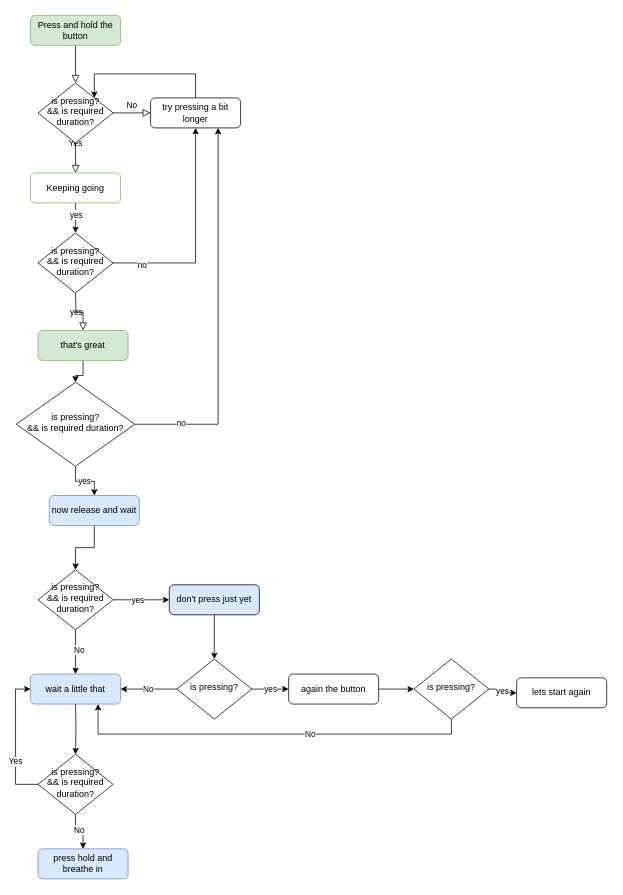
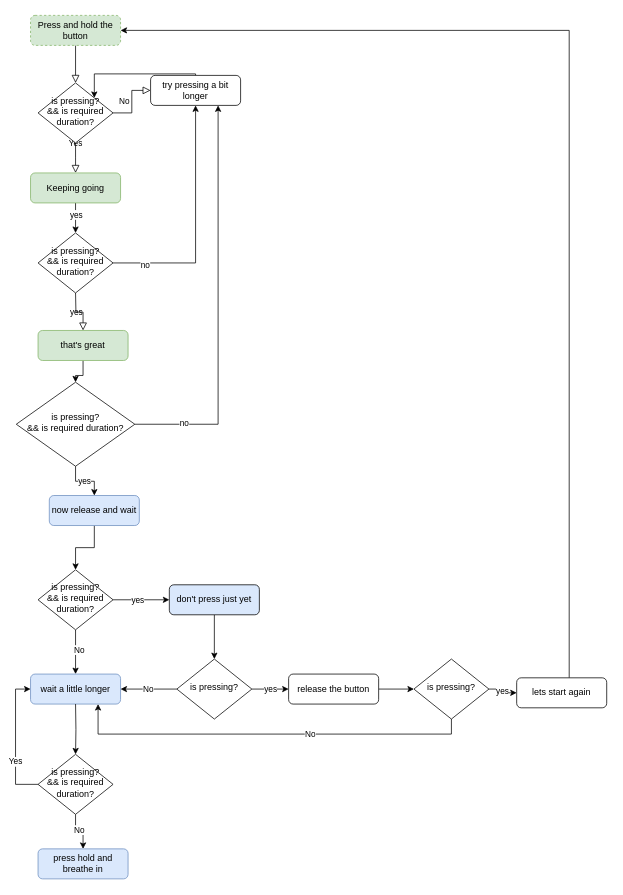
(75, 30) -> (75, 30)
(195, 113) -> (195, 90)
none -> (569, 132)
(75, 188) -> (75, 188)
(75, 689) -> (75, 689)
(333, 689) -> (333, 689)
